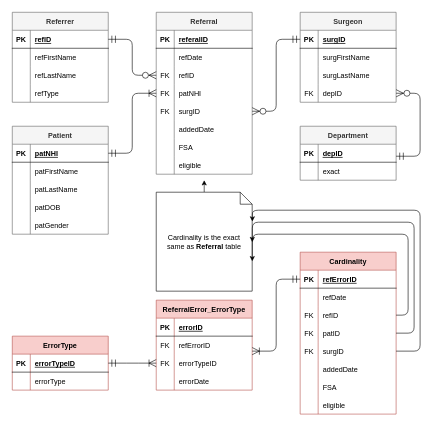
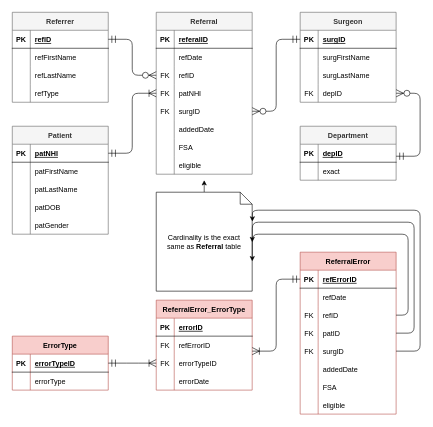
(348, 262) -> (348, 262)
